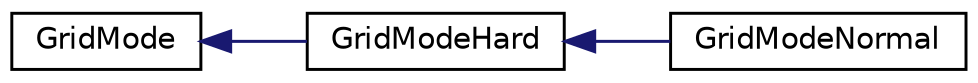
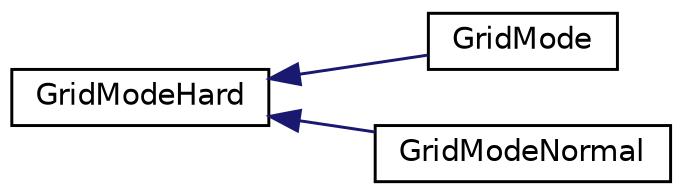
(269, 41) -> (364, 65)
